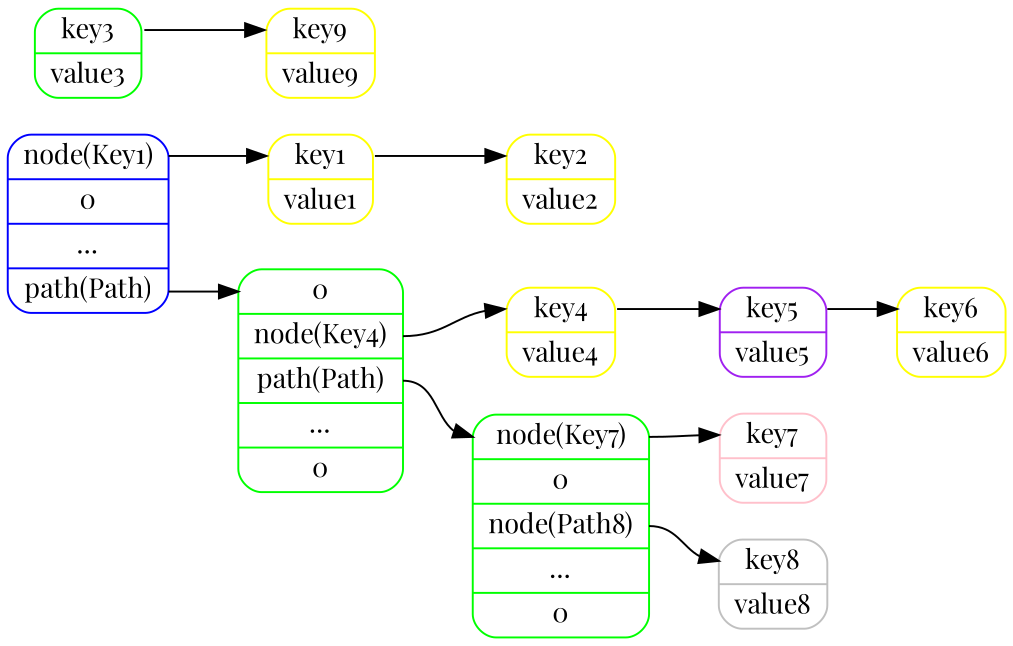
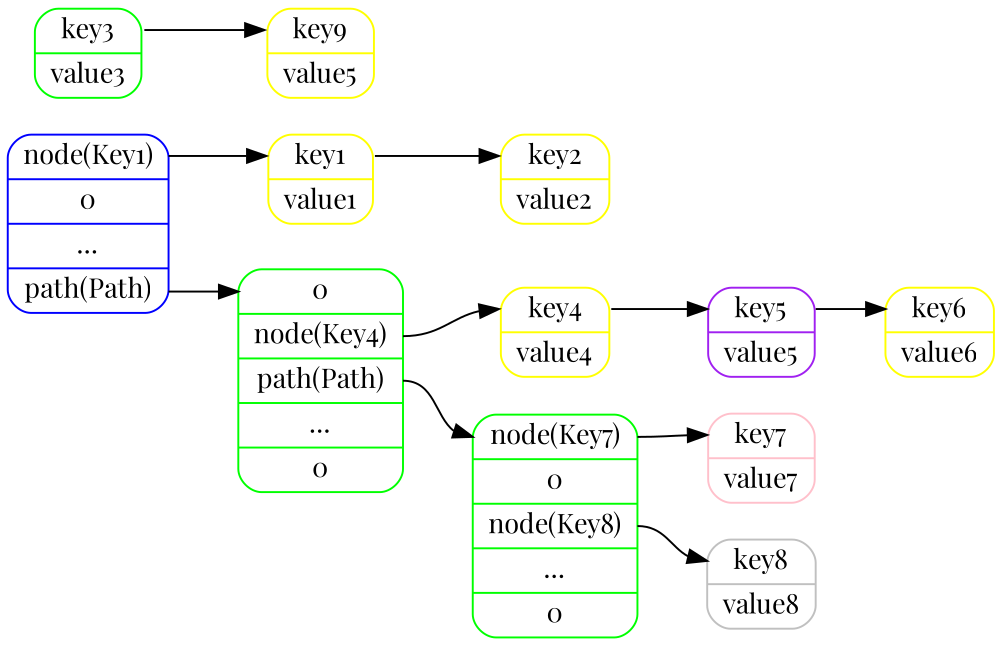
(321, 75) -> (321, 75)
(561, 525) -> (555, 525)
